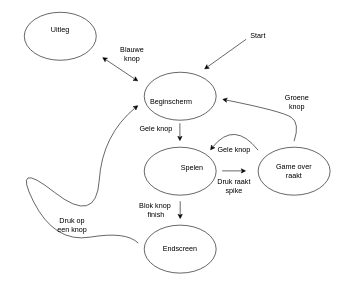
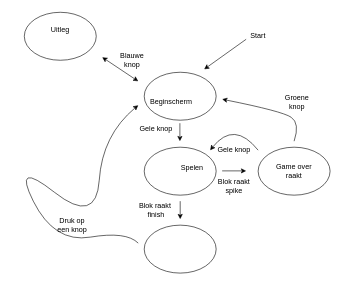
(132, 54) -> (132, 60)
(234, 186) -> (234, 186)
(156, 210) -> (156, 210)
(180, 249) -> none
